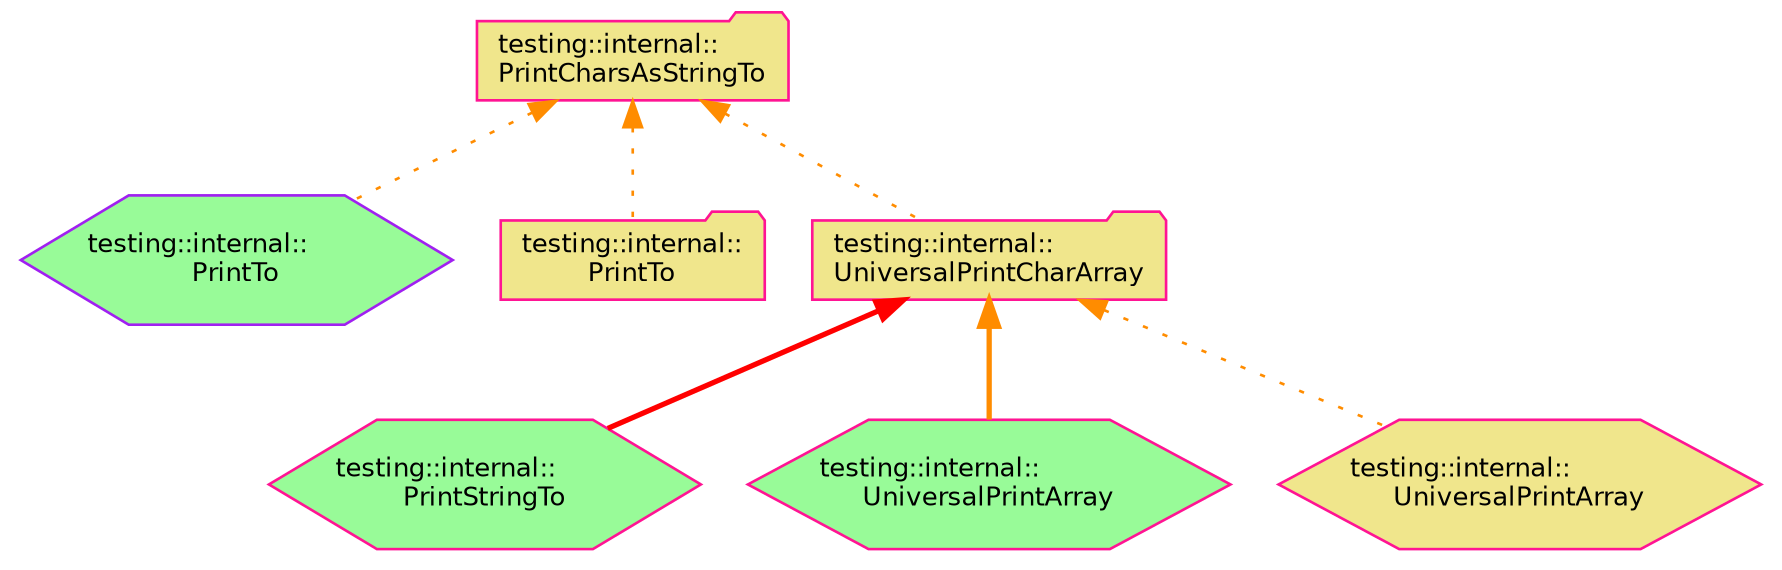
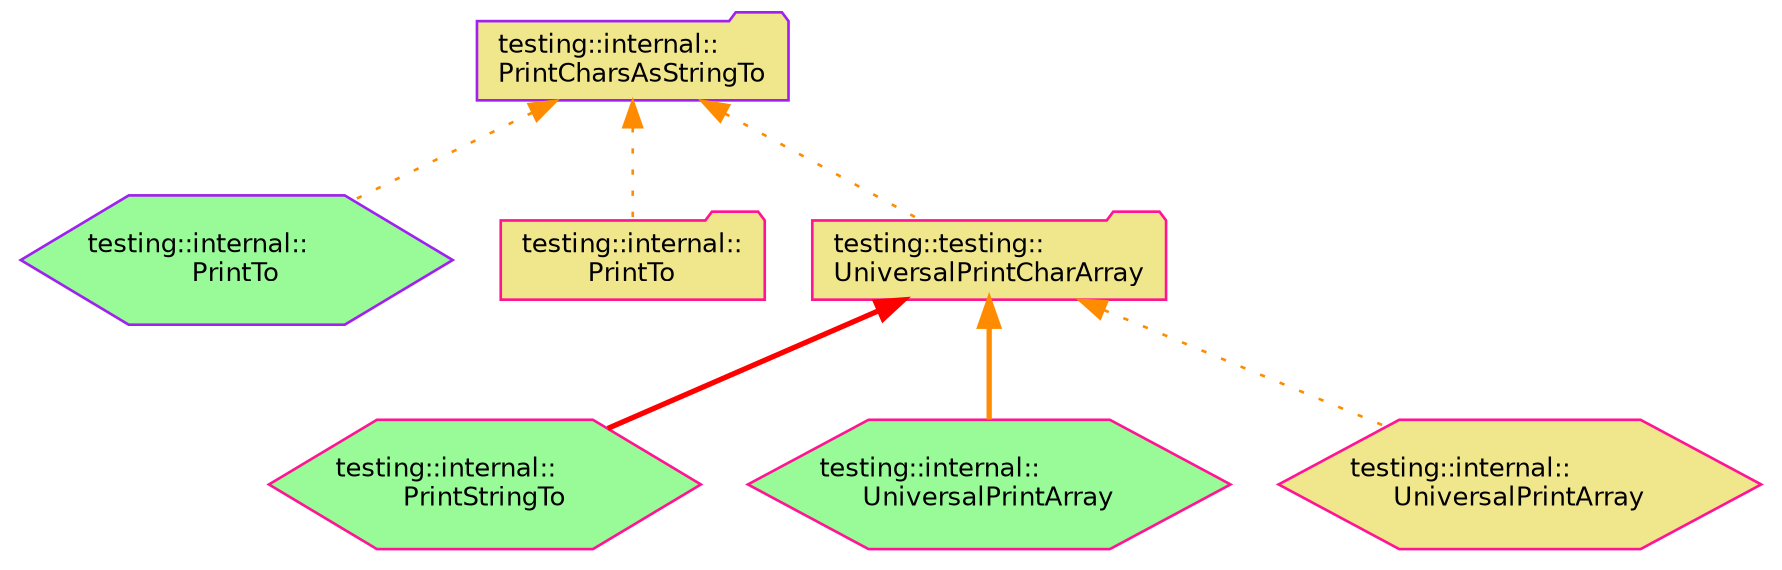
(633, 61) -> (633, 61)
(989, 260) -> (989, 260)
